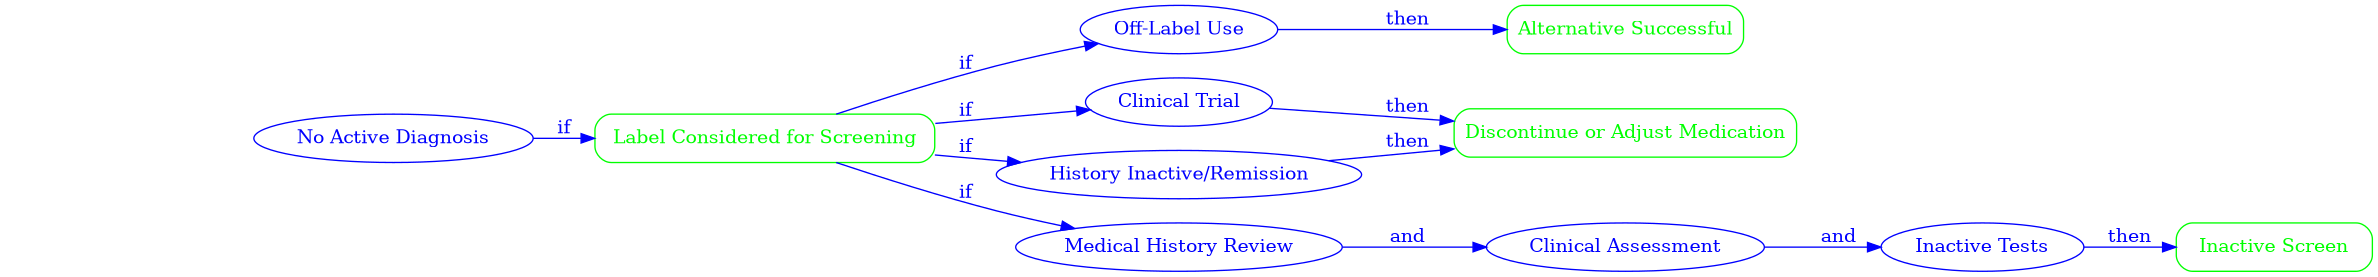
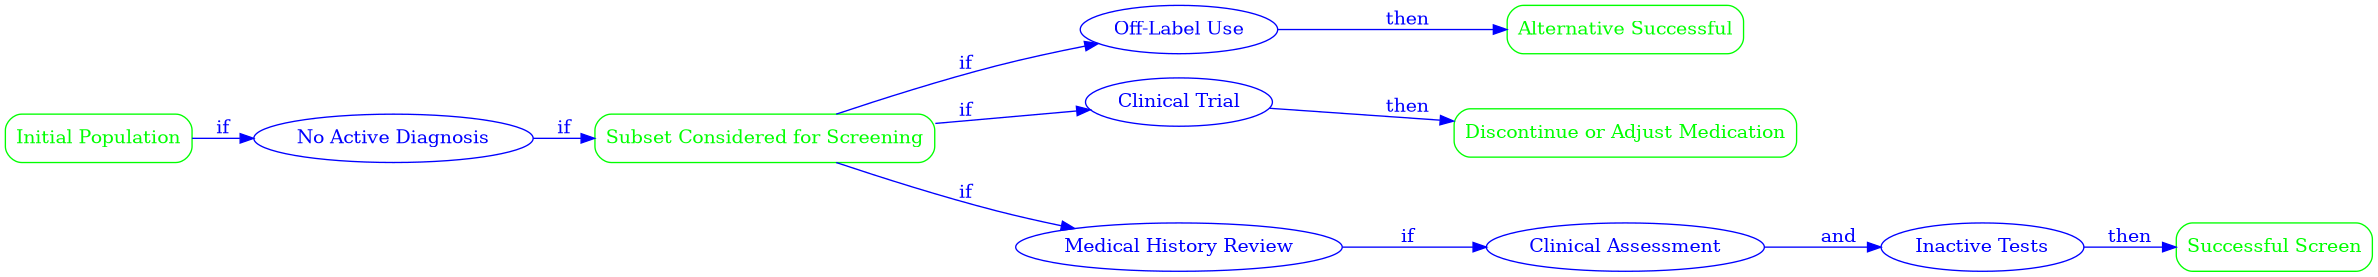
none -> (99, 138)
(765, 138) -> (765, 138)
(1179, 175) -> none
(1408, 237) -> (1408, 237)
(2274, 247) -> (2274, 247)
